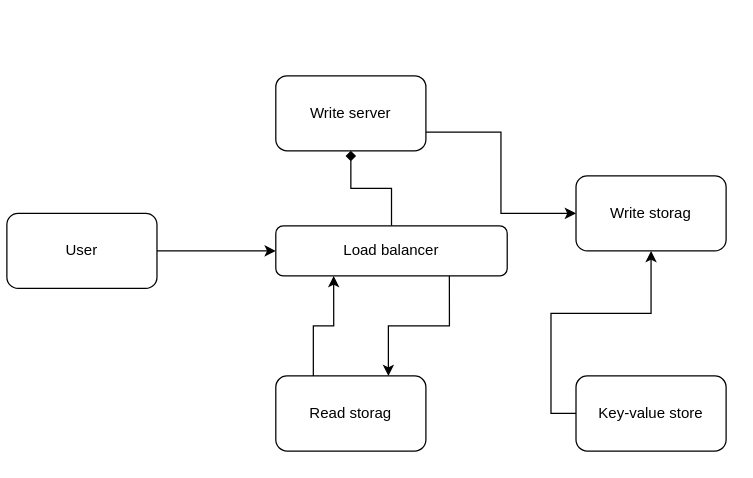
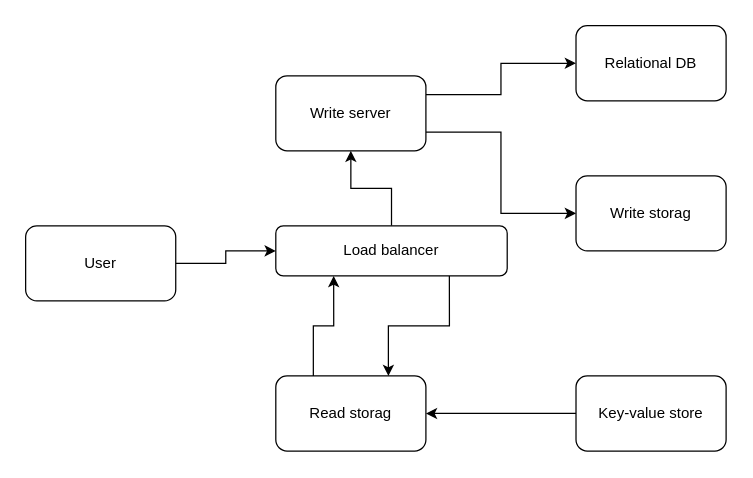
none -> (651, 63)
none -> (501, 83)
(351, 161) -> (351, 161)
(82, 251) -> (101, 263)
(577, 313) -> (494, 413)
